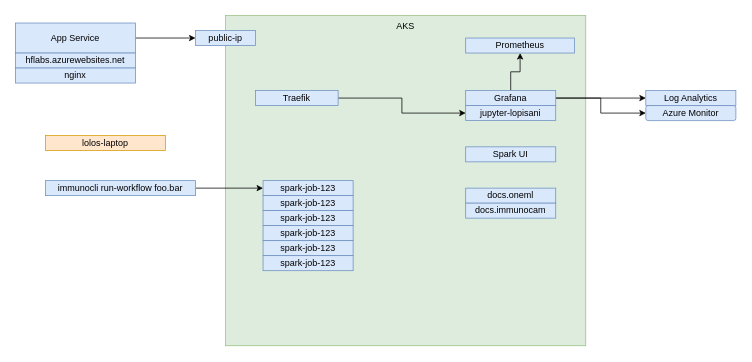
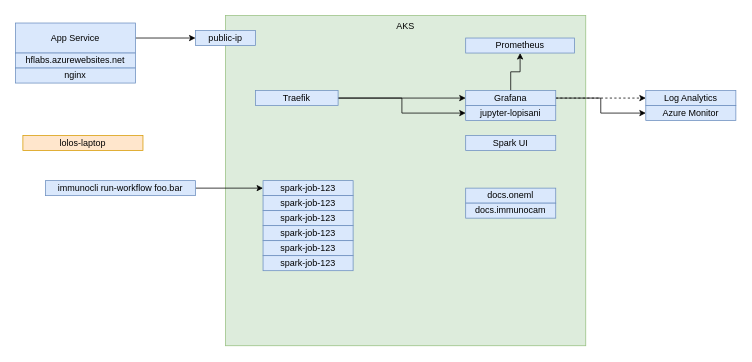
none -> (459, 98)
(622, 98) -> (622, 98)
(690, 113) -> (690, 113)
(105, 143) -> (83, 143)
(510, 154) -> (510, 143)
